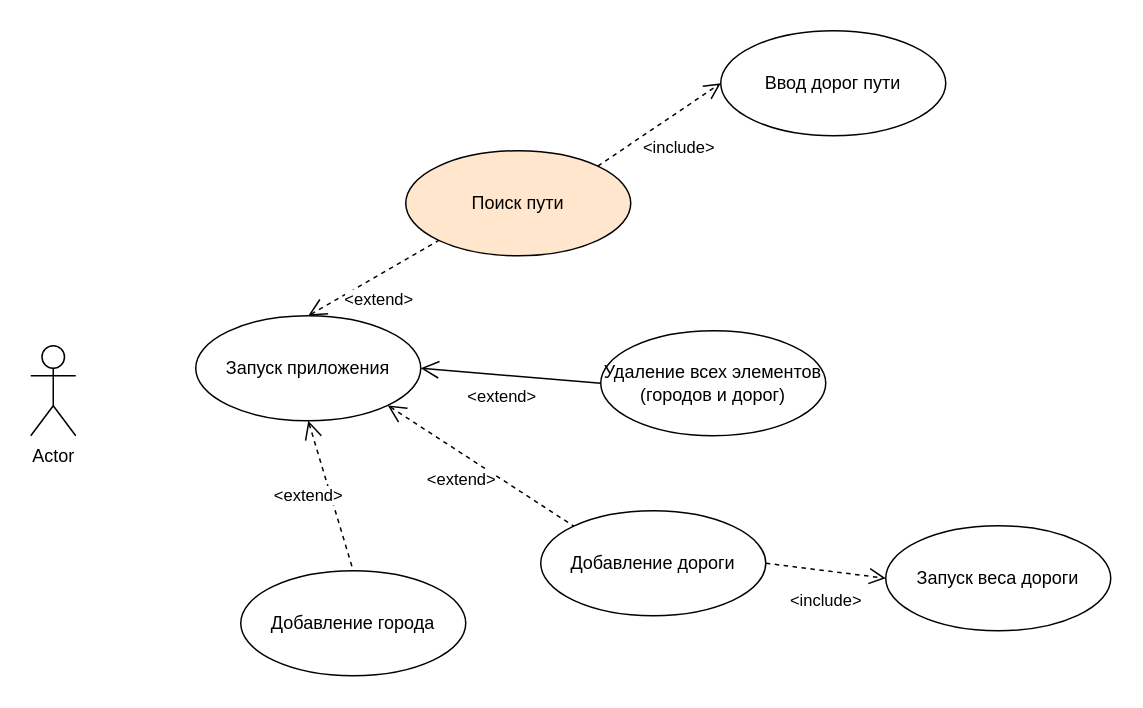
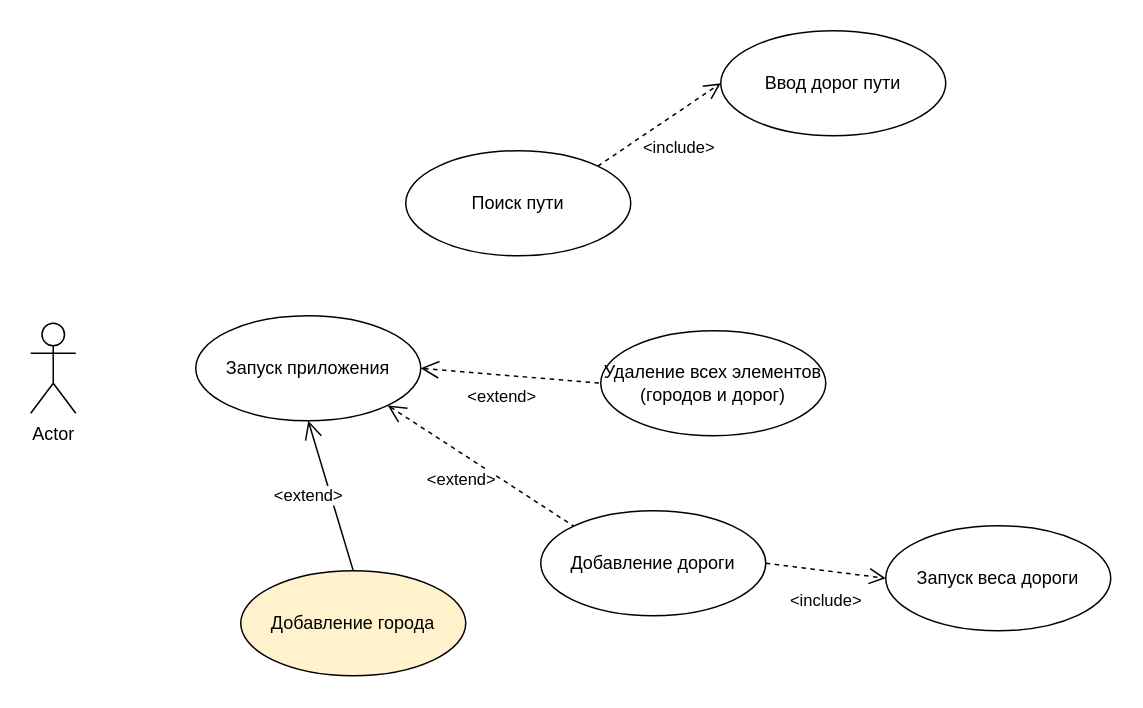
(518, 203) -> (518, 203)
(397, 264) -> none
(514, 376) -> (514, 376)
(53, 391) -> (53, 368)
(343, 537) -> (343, 537)
(353, 623) -> (353, 623)
